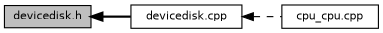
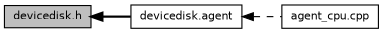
(186, 17) -> (186, 17)
(330, 17) -> (330, 17)
